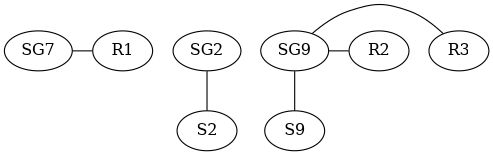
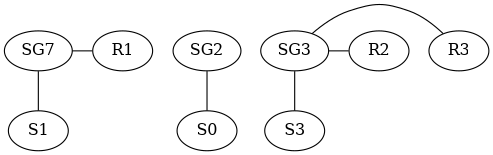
(295, 51) -> (295, 51)
none -> (38, 131)
(207, 131) -> (207, 131)
(295, 131) -> (295, 131)
